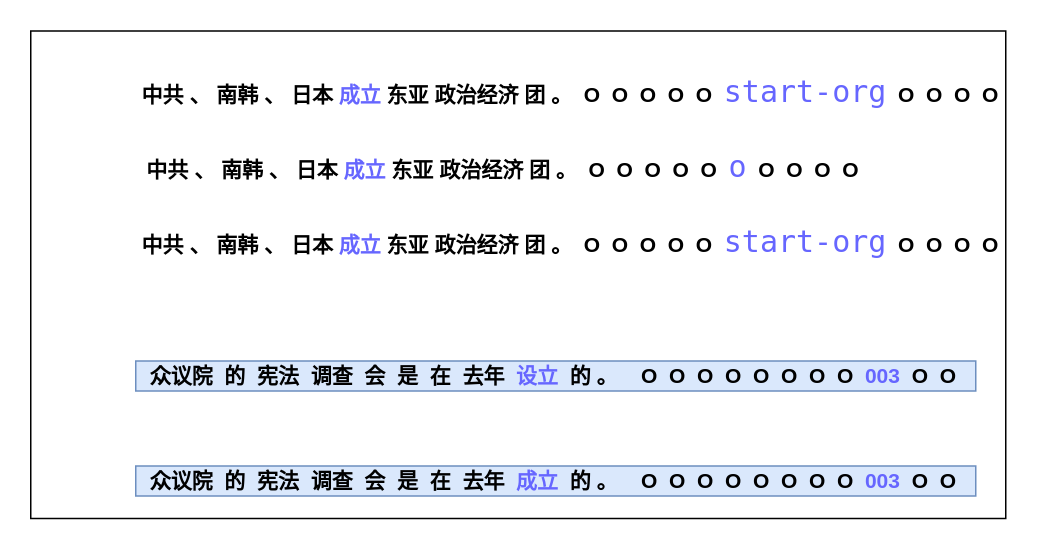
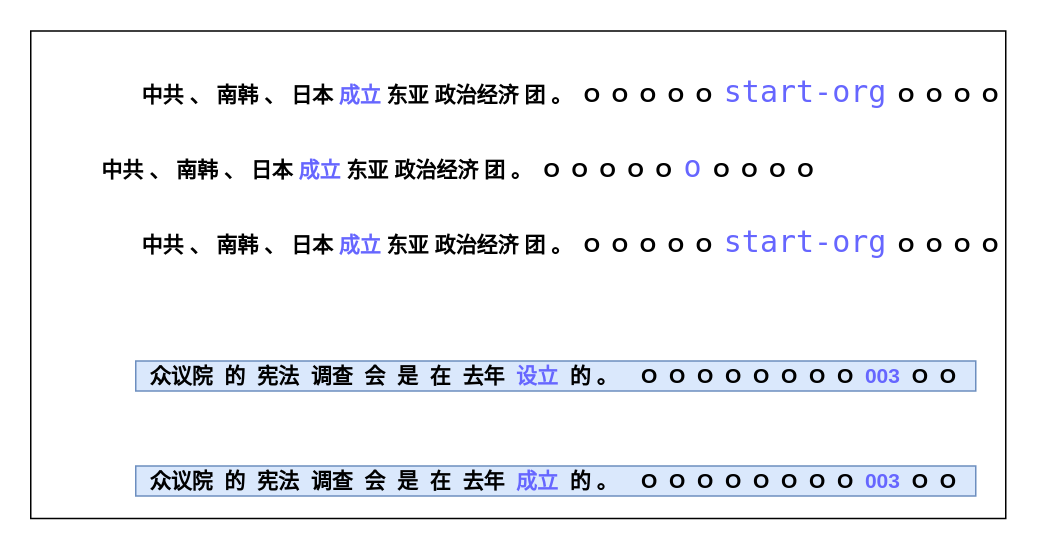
(503, 166) -> (458, 166)
